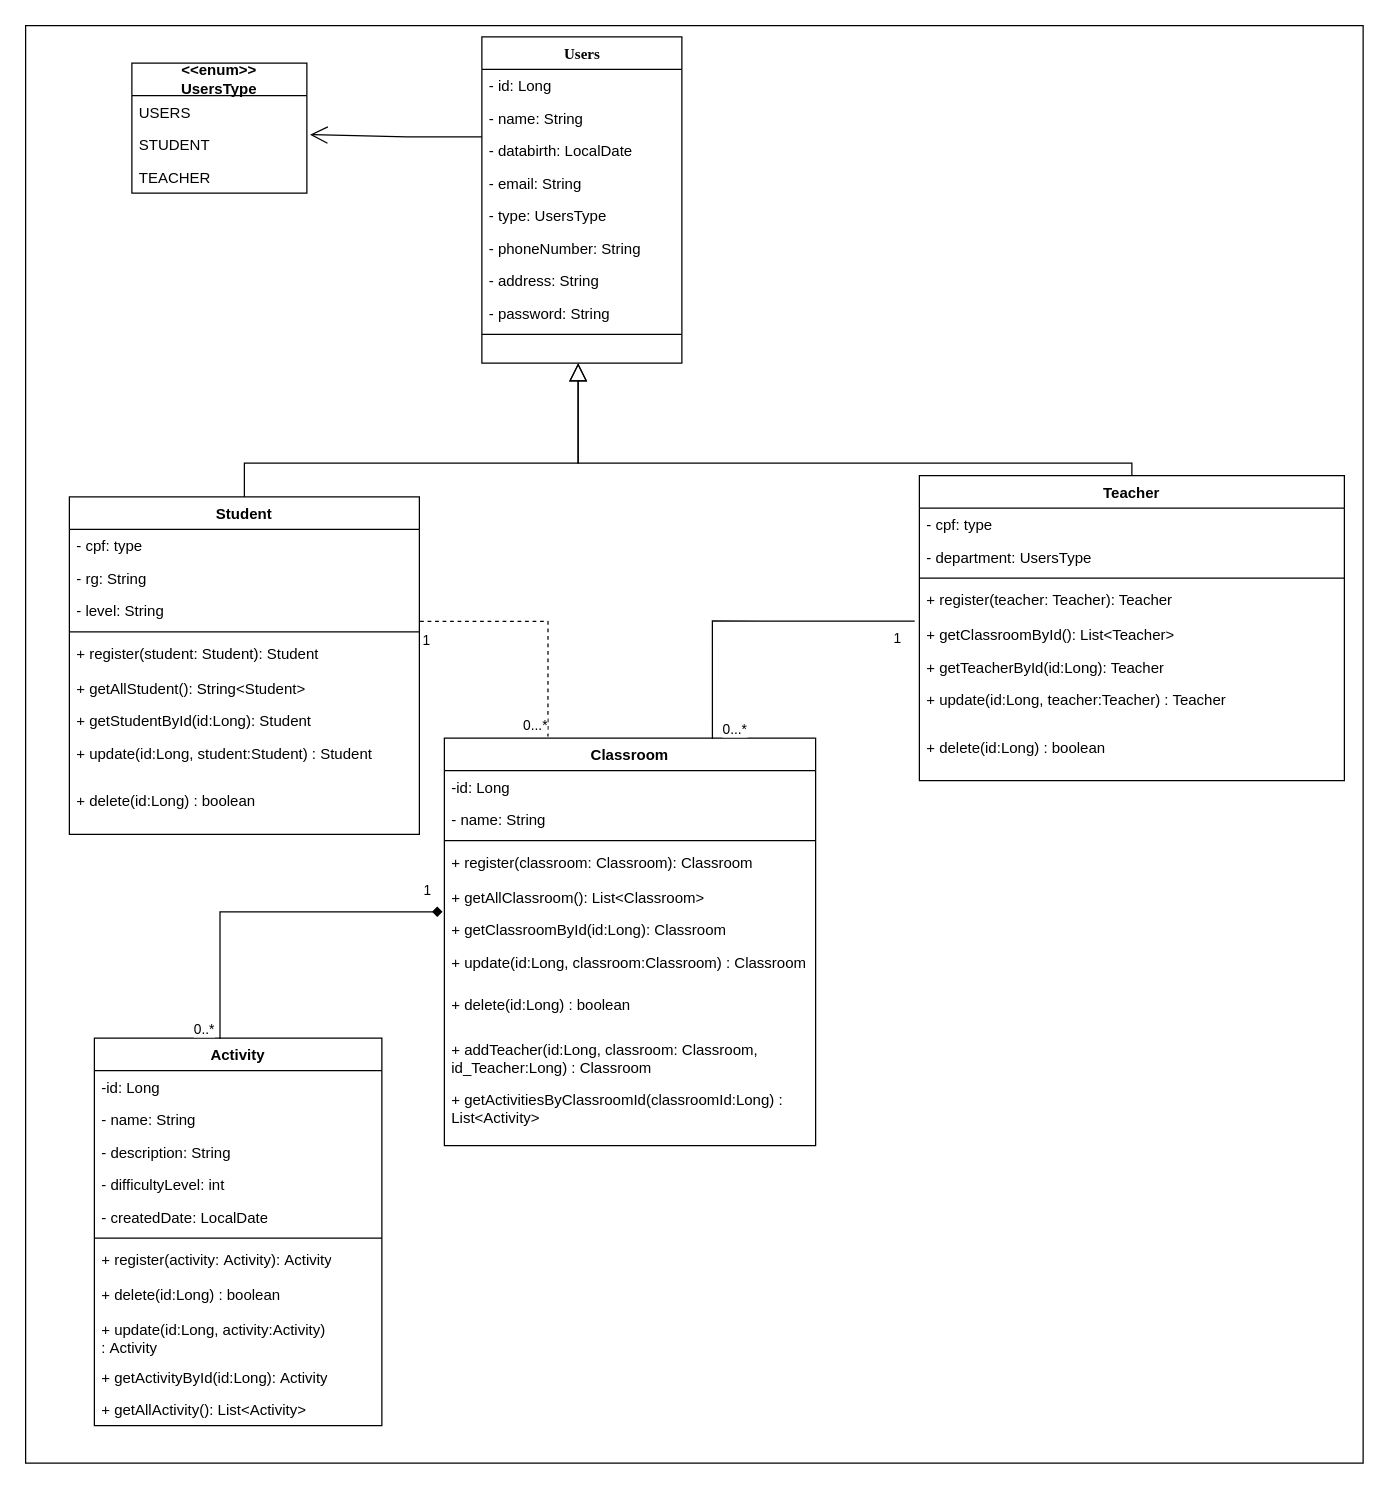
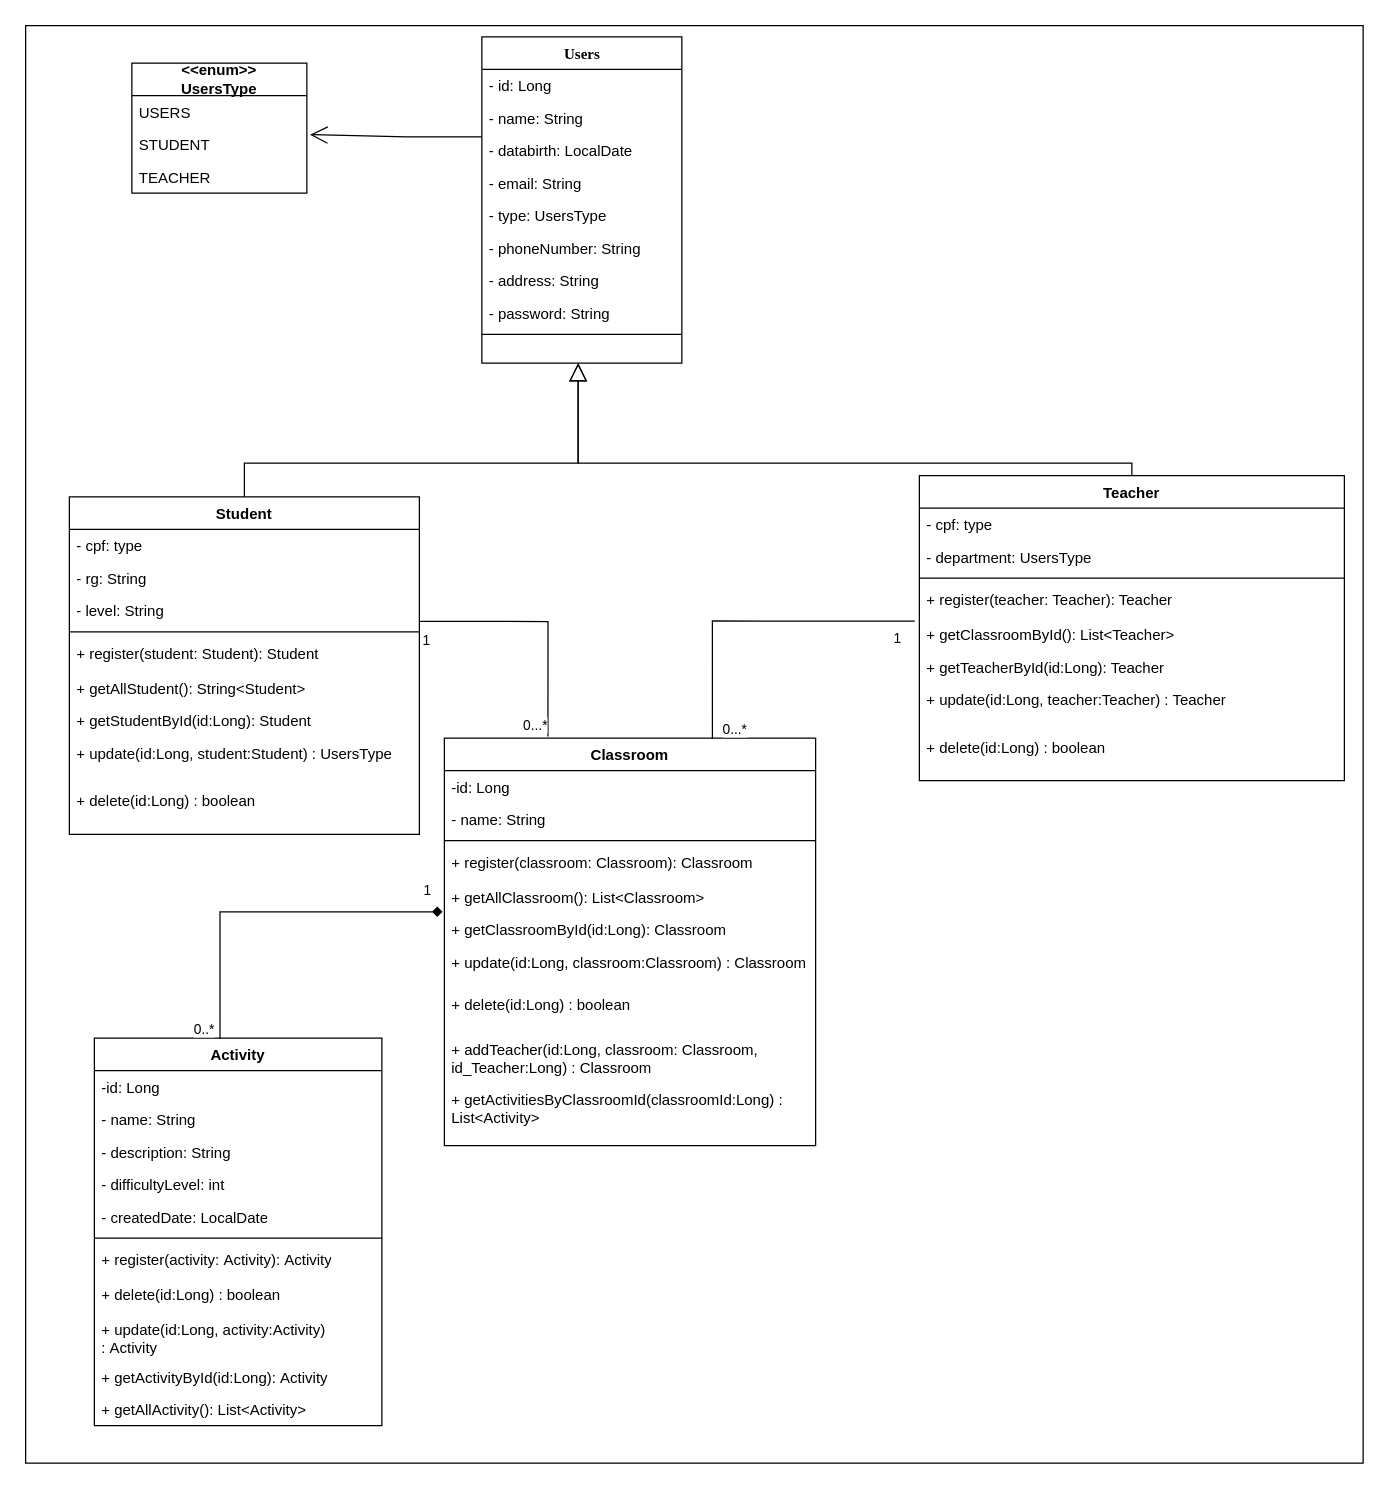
(542, 621) -> (542, 621)
(244, 755) -> (246, 764)
